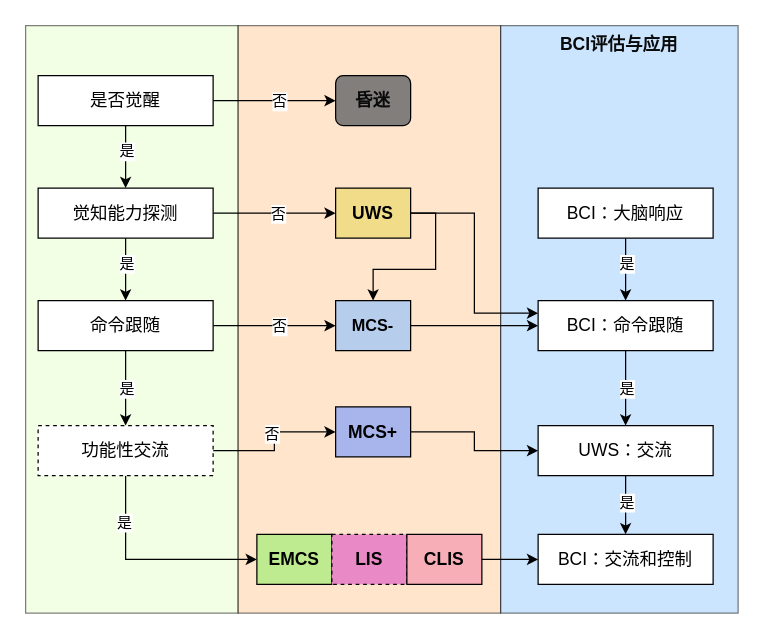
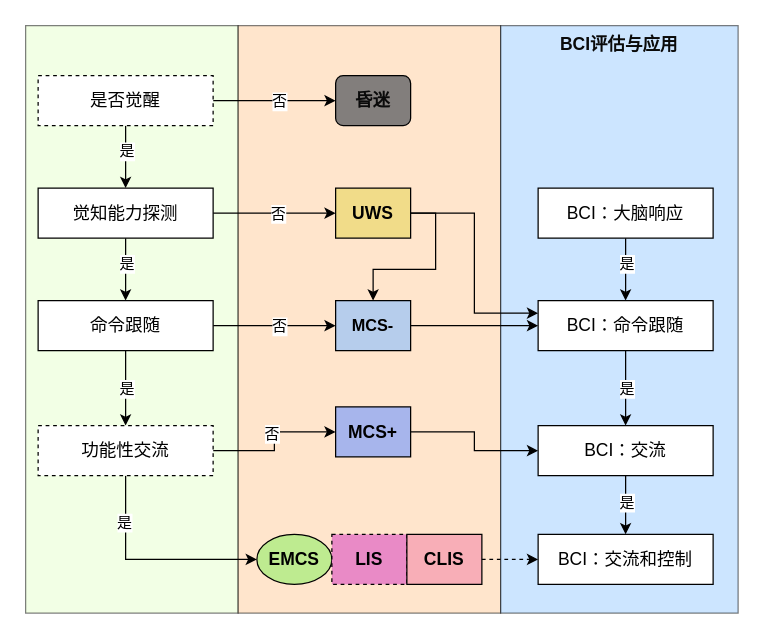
(126, 101) -> (126, 101)
(626, 451) -> (626, 451)
(294, 559) -> (294, 559)
(506, 559) -> (506, 559)
